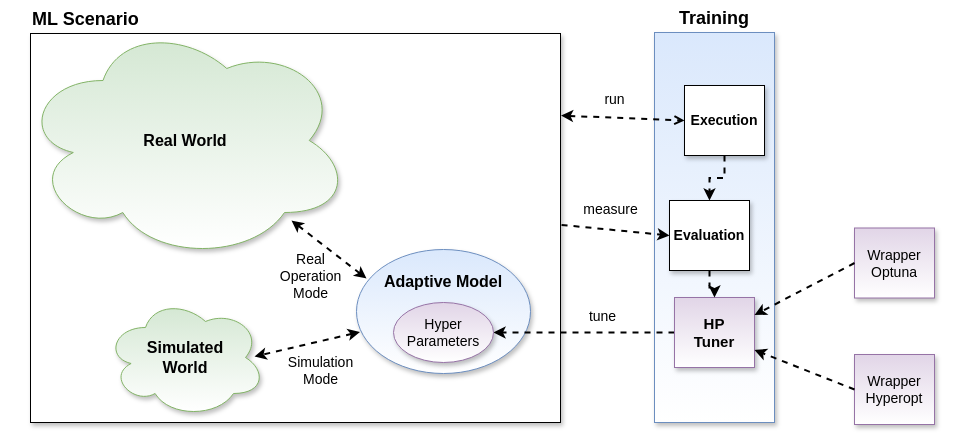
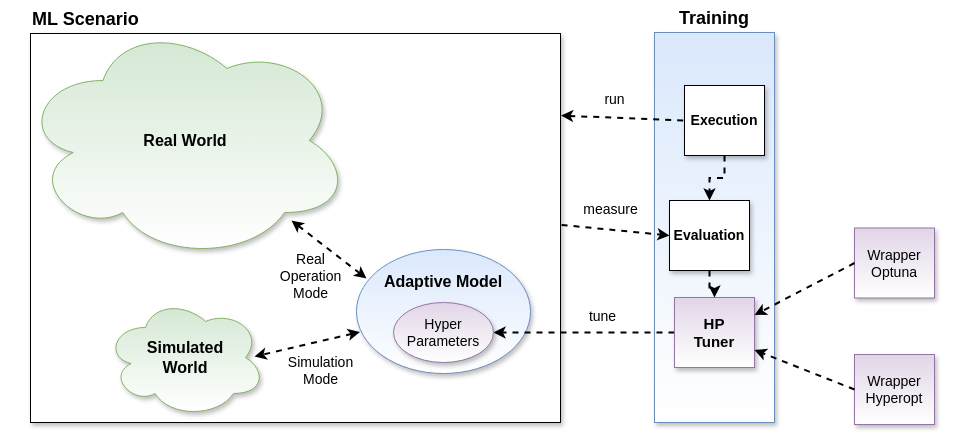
(676, 120) -> (678, 120)
